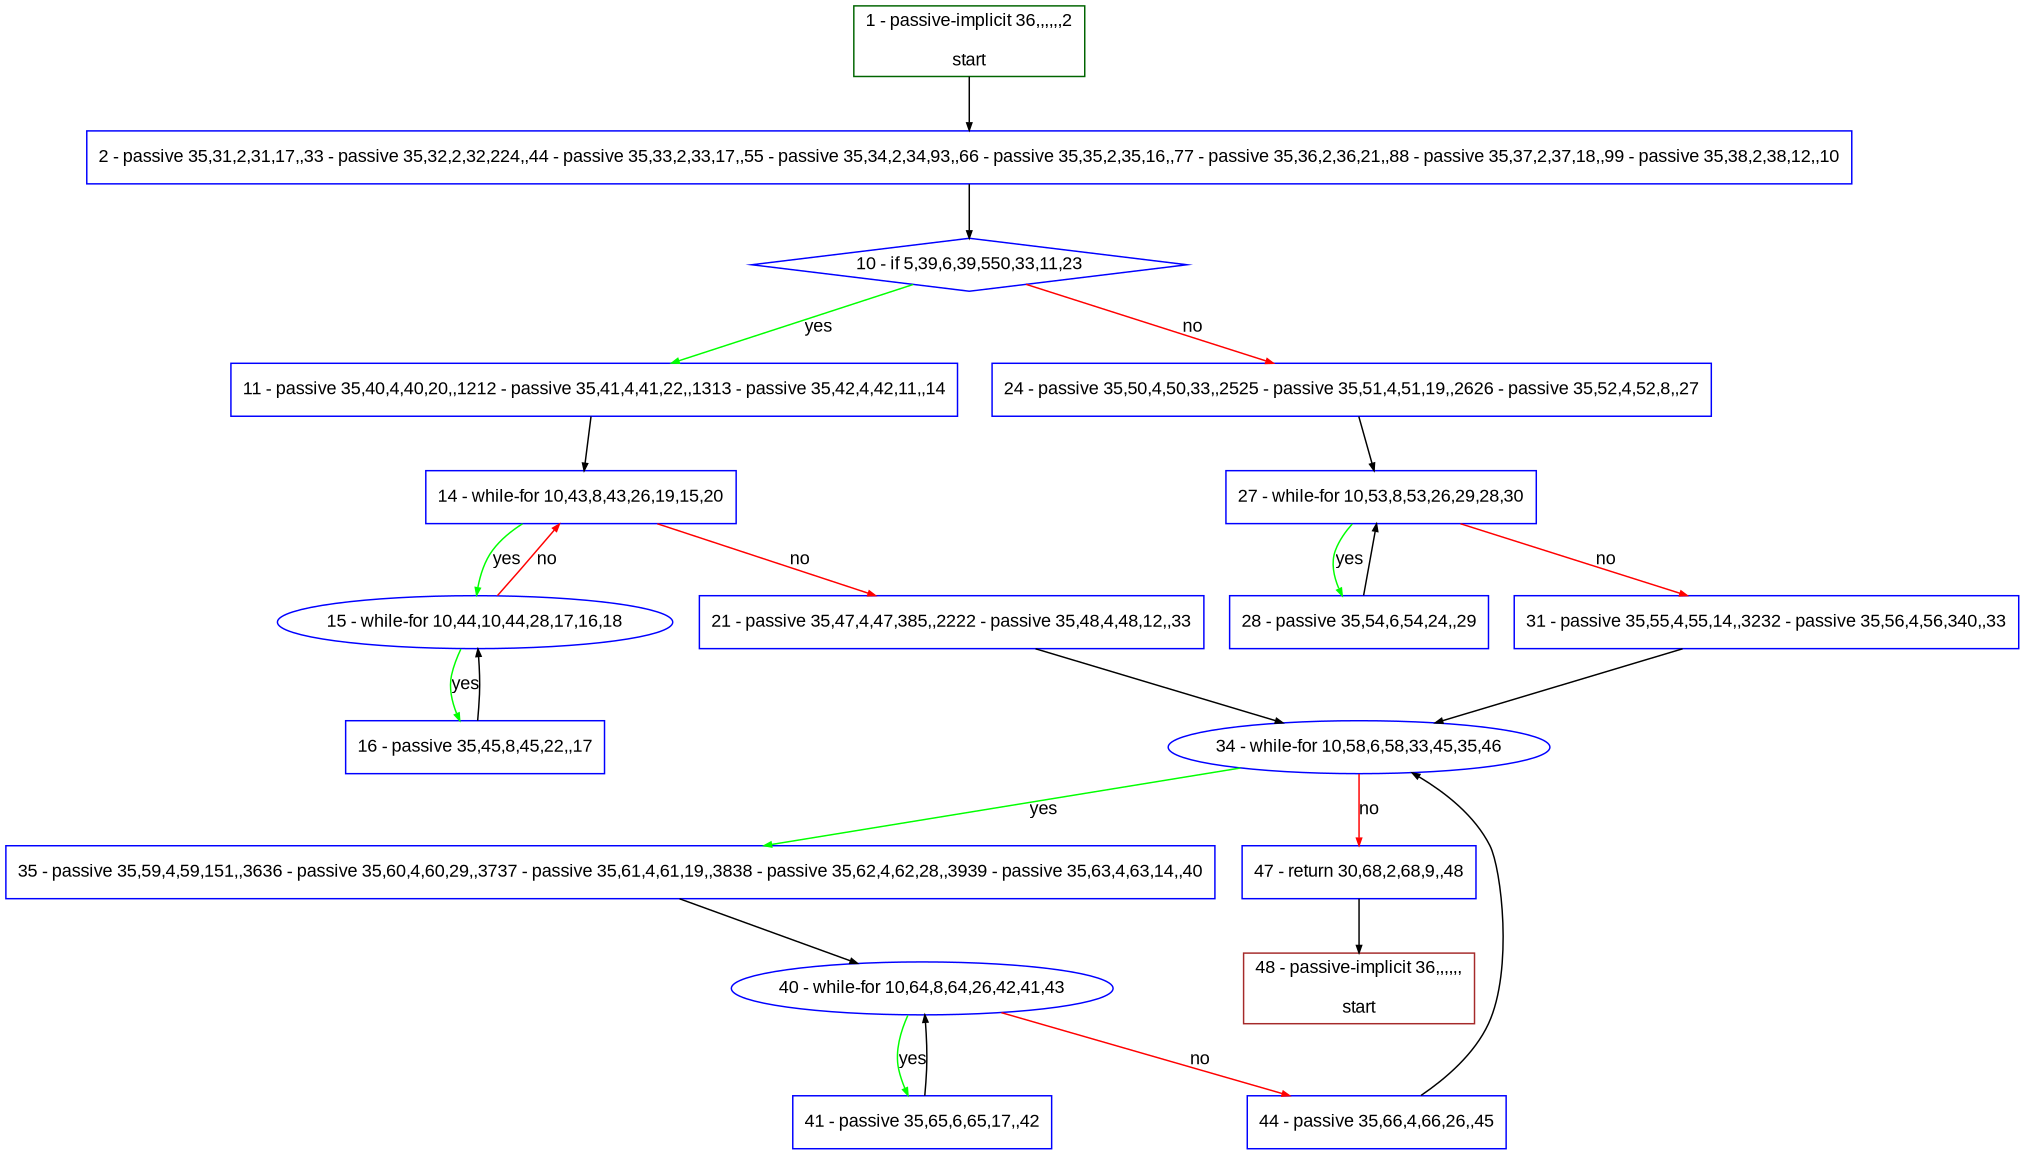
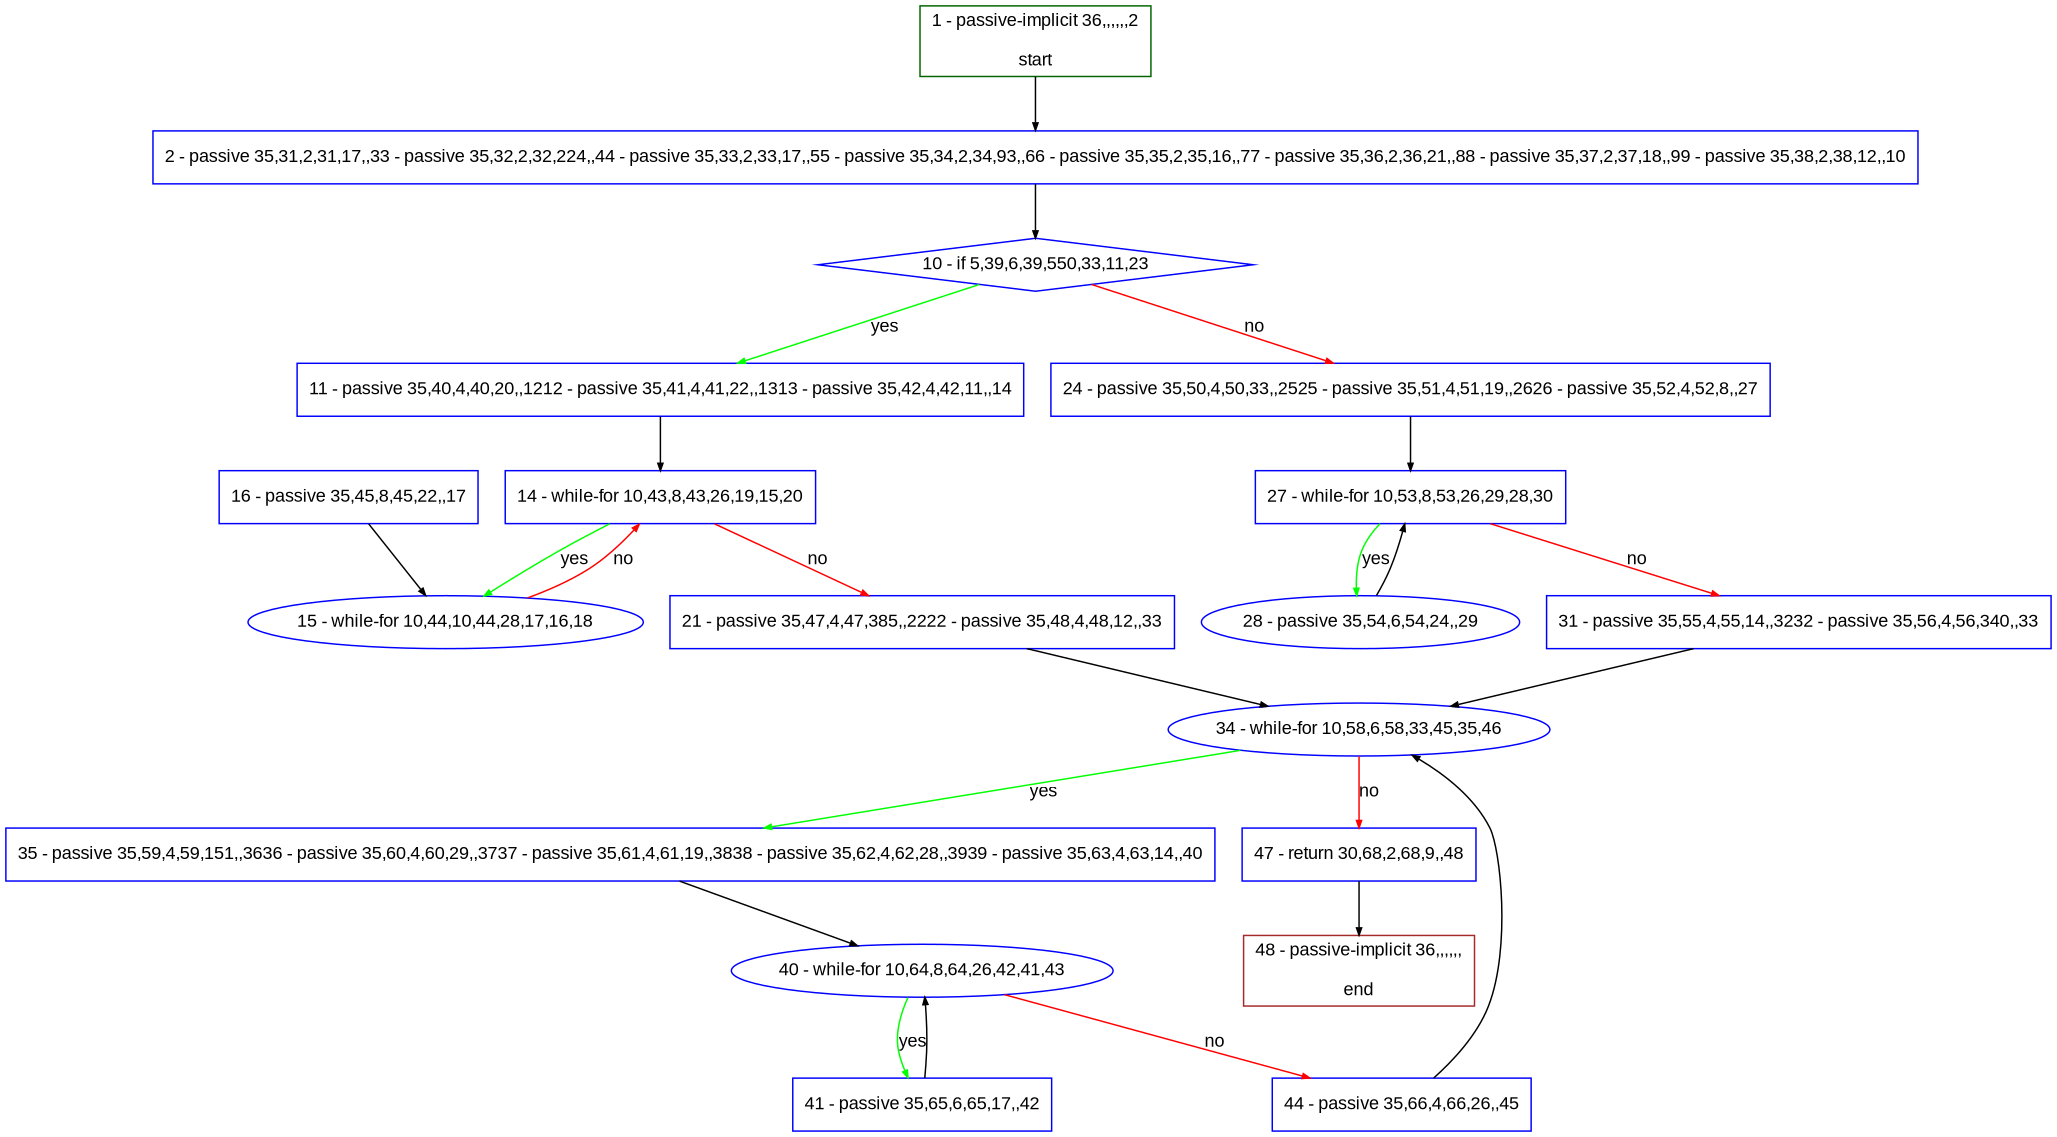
(1359, 622) -> (1361, 622)
(451, 681) -> none
(1359, 988) -> (1359, 971)
